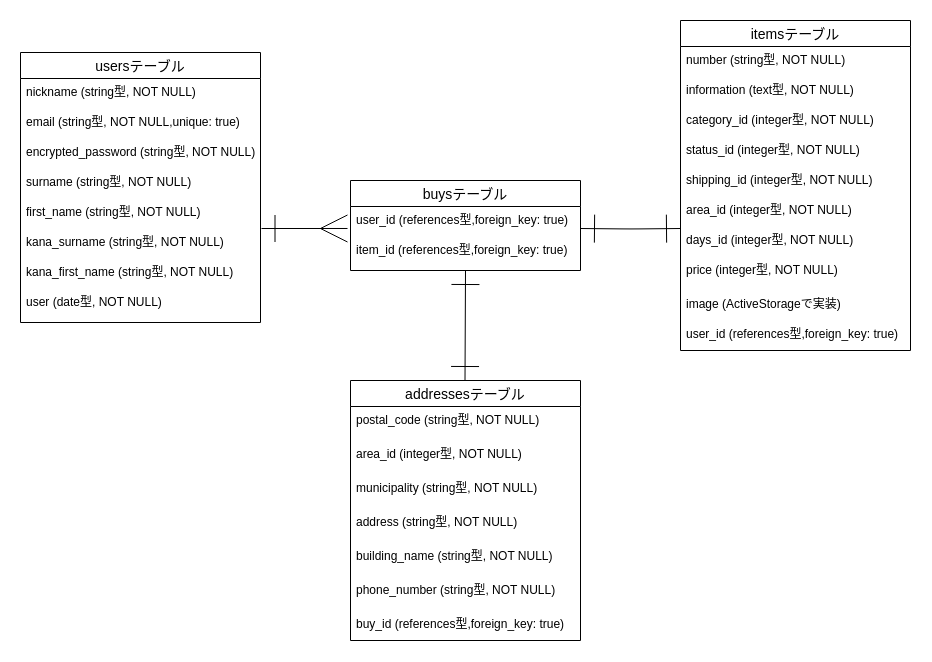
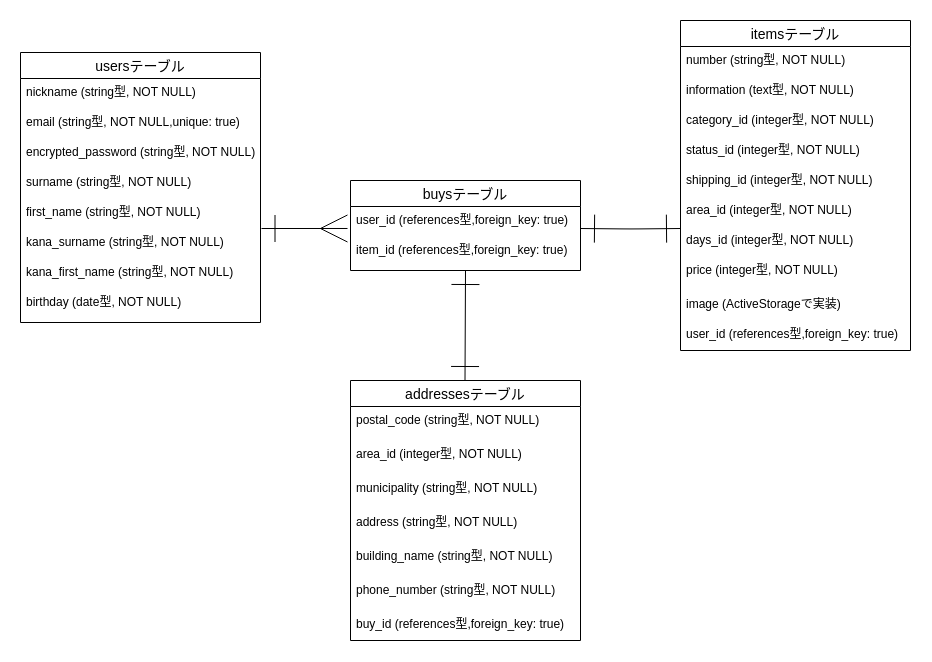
(98, 302) -> (110, 302)
